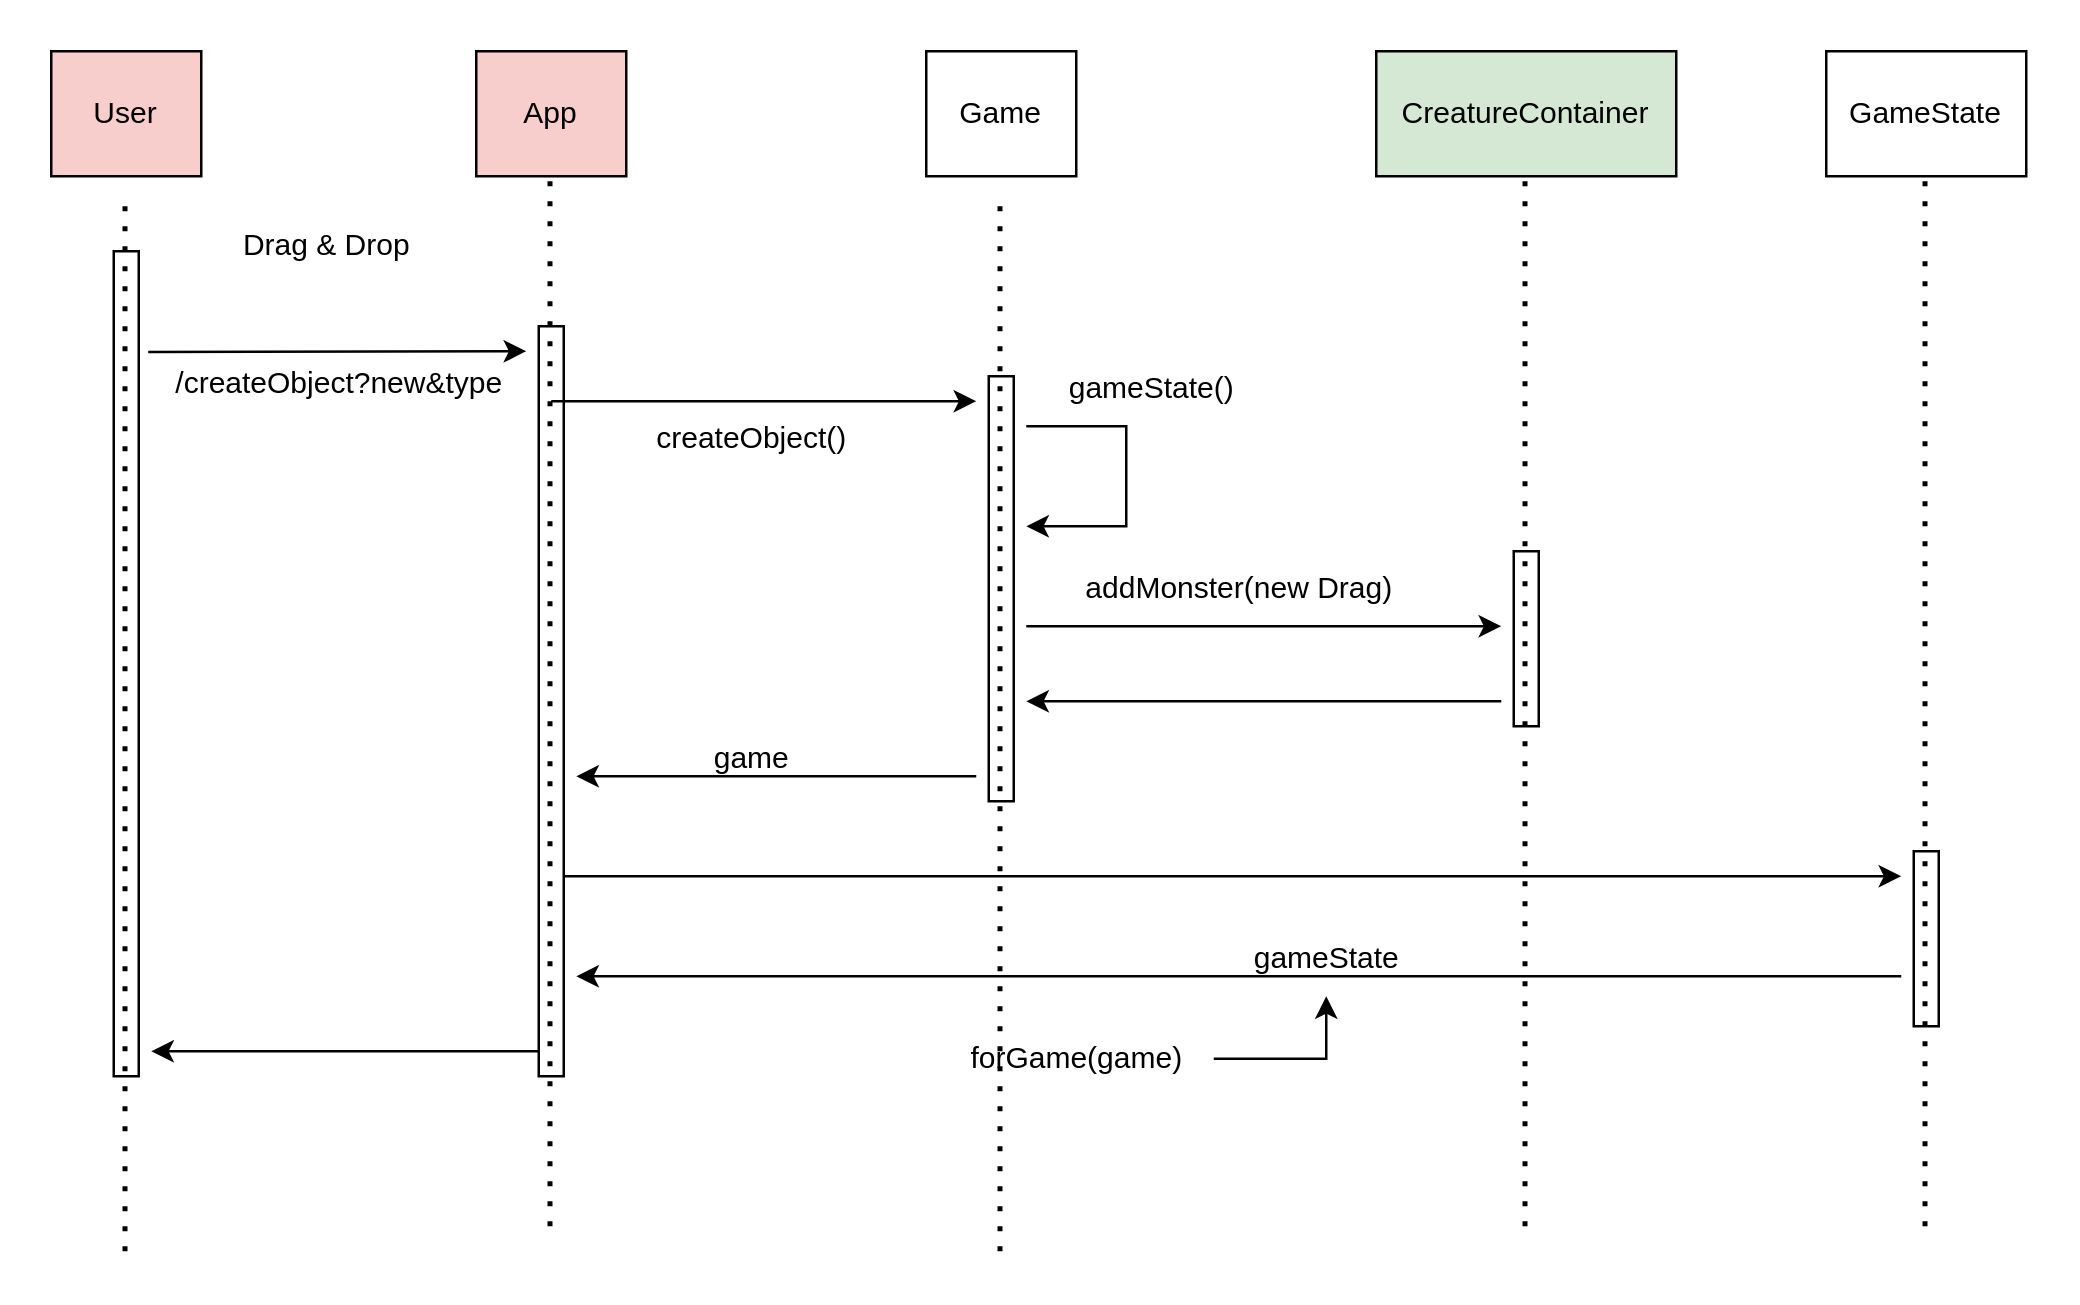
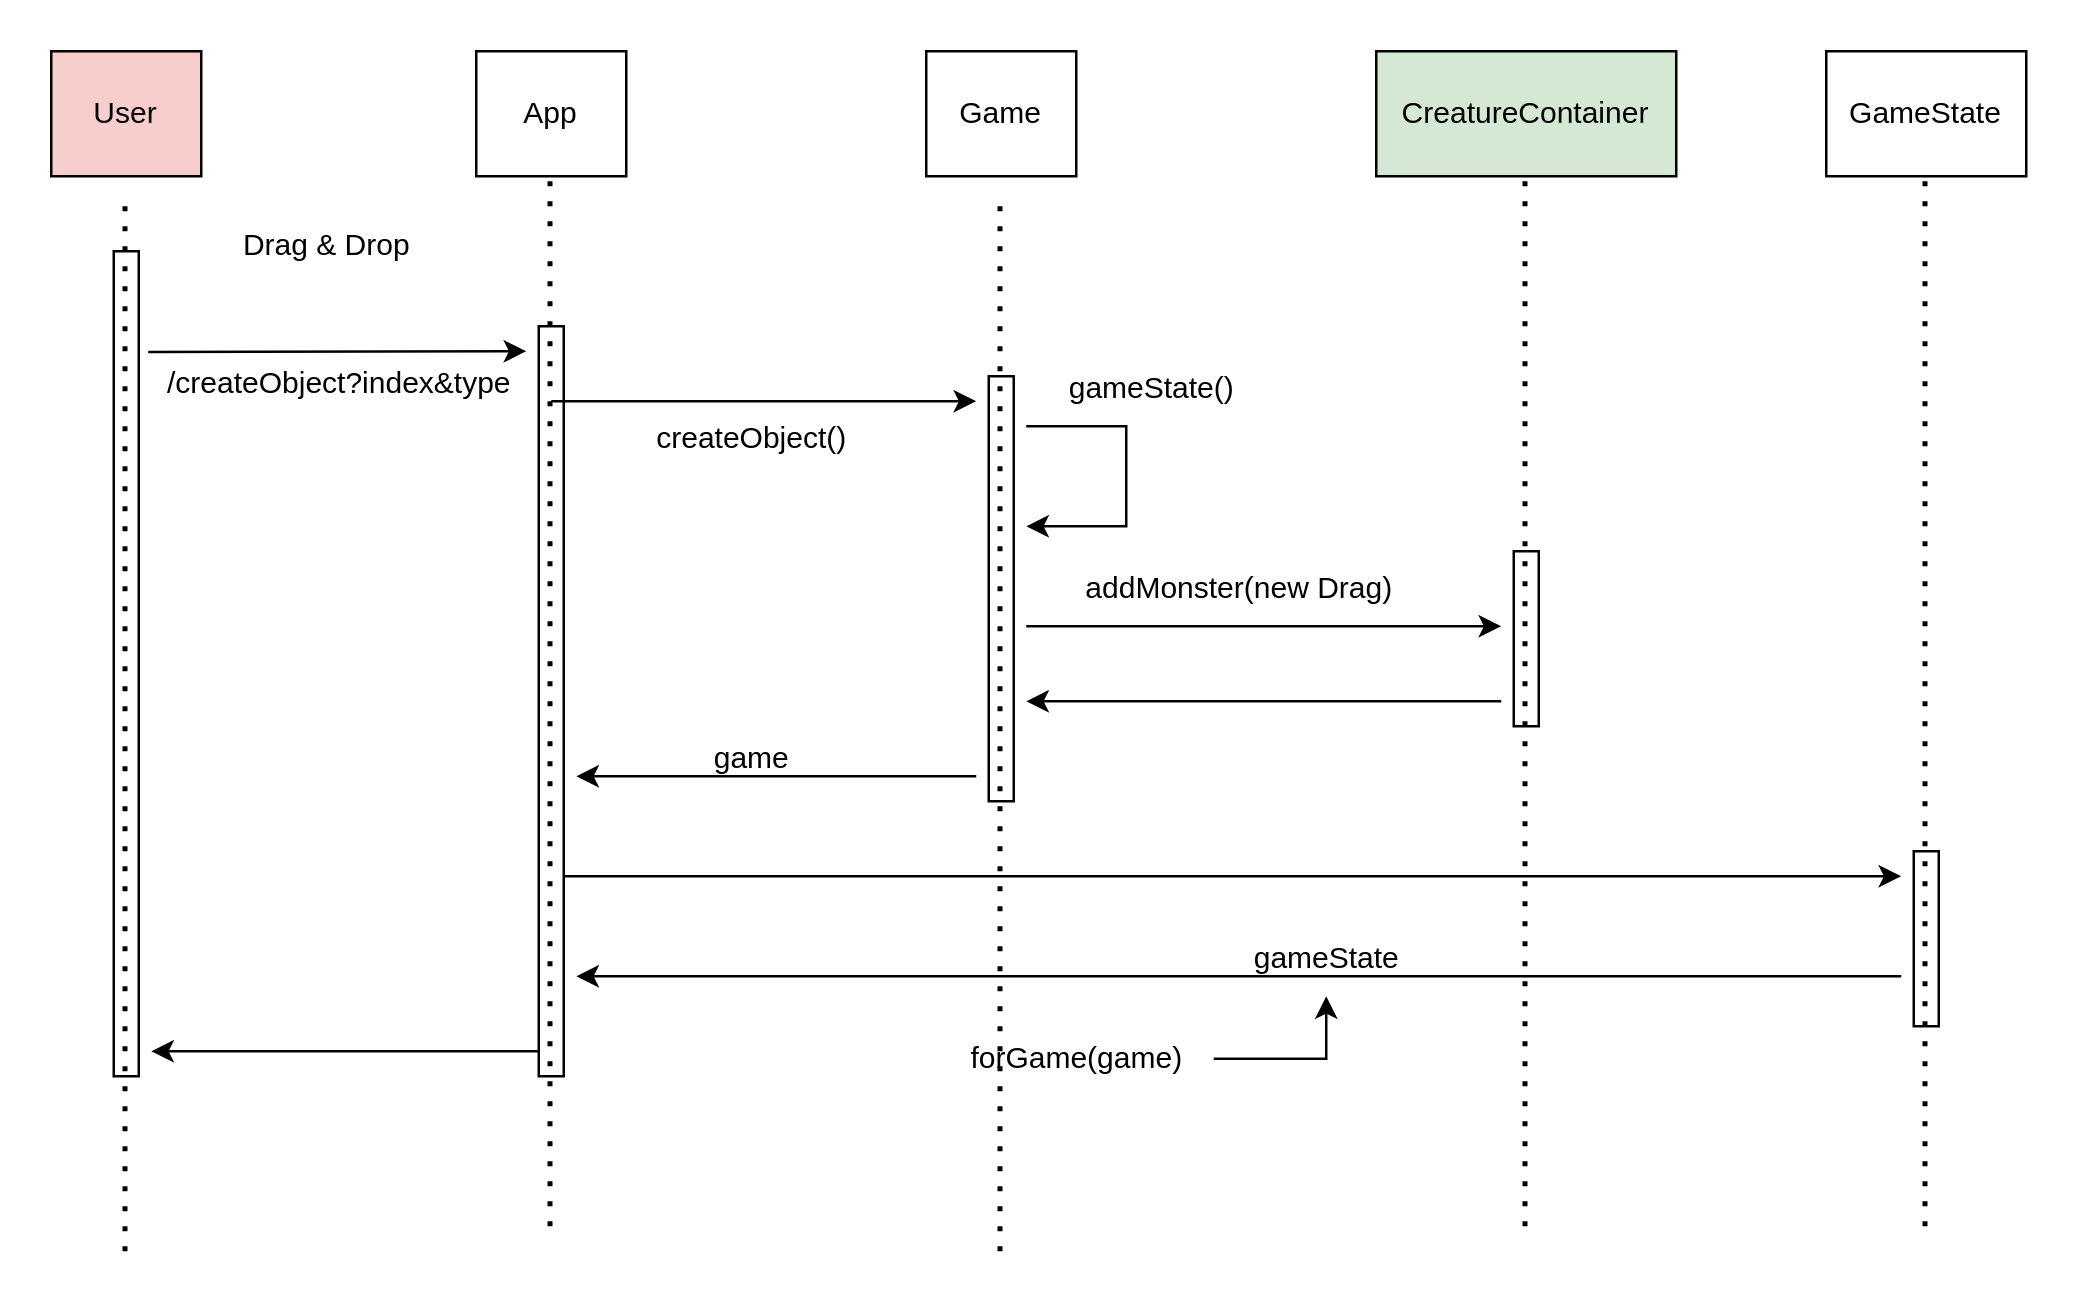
(551, 114) -> (551, 114)
(340, 384) -> (340, 384)
